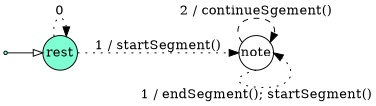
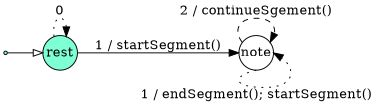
(153, 53) -> (153, 53)
